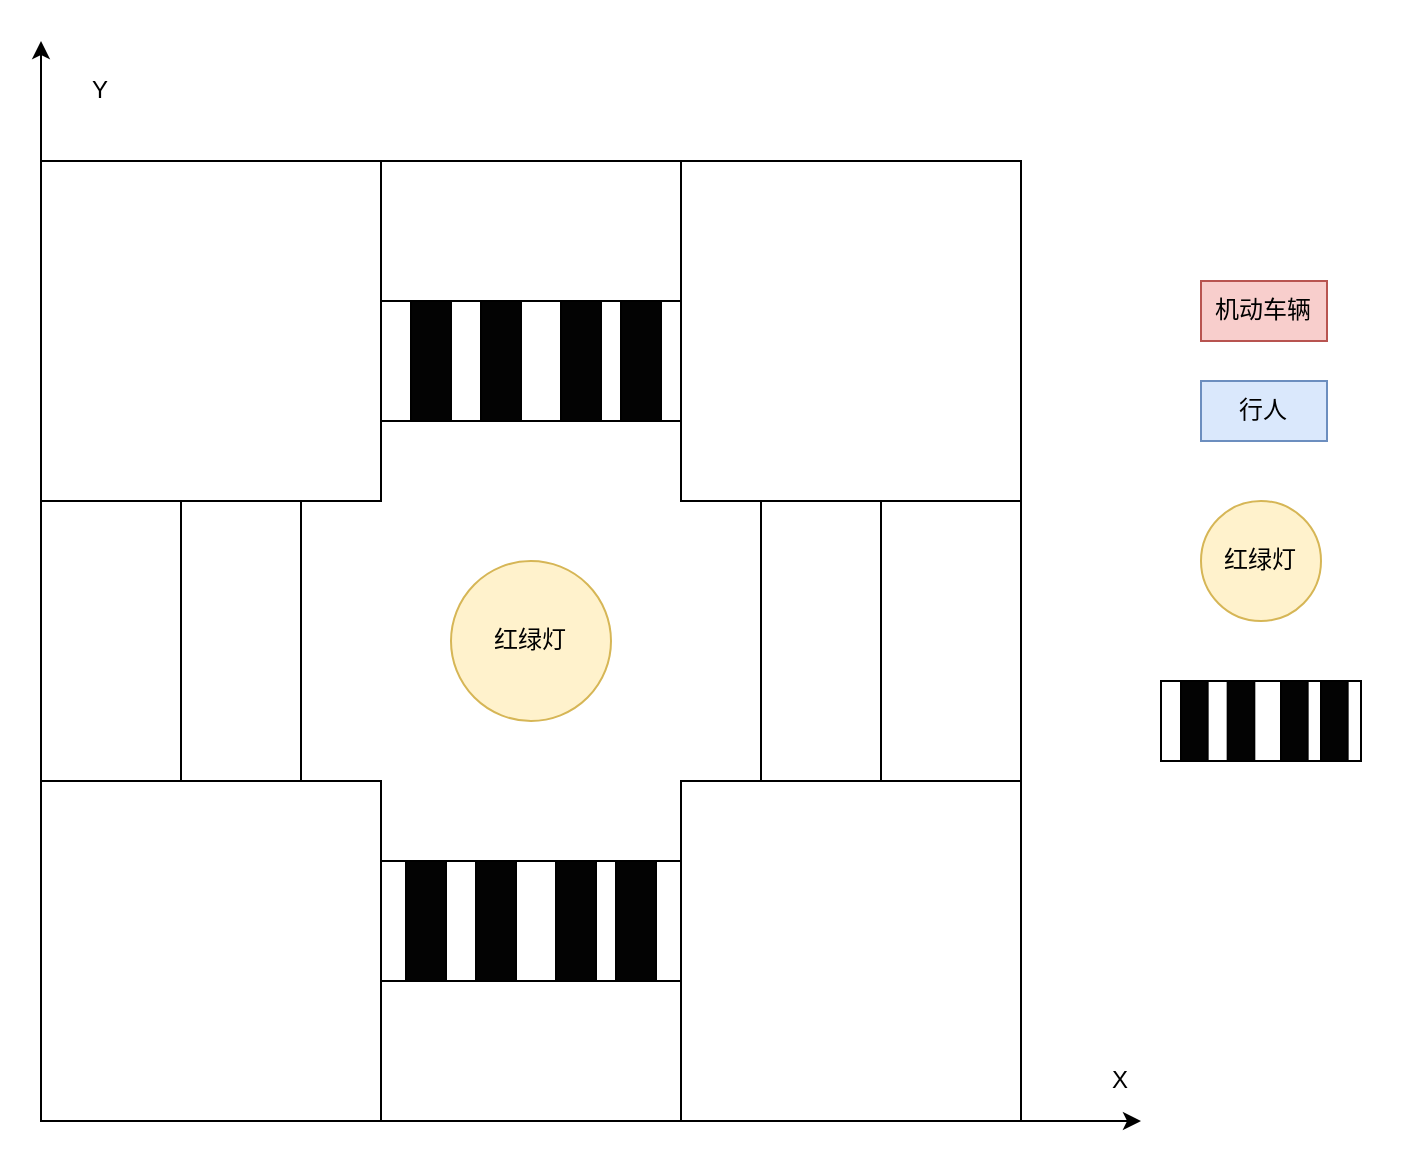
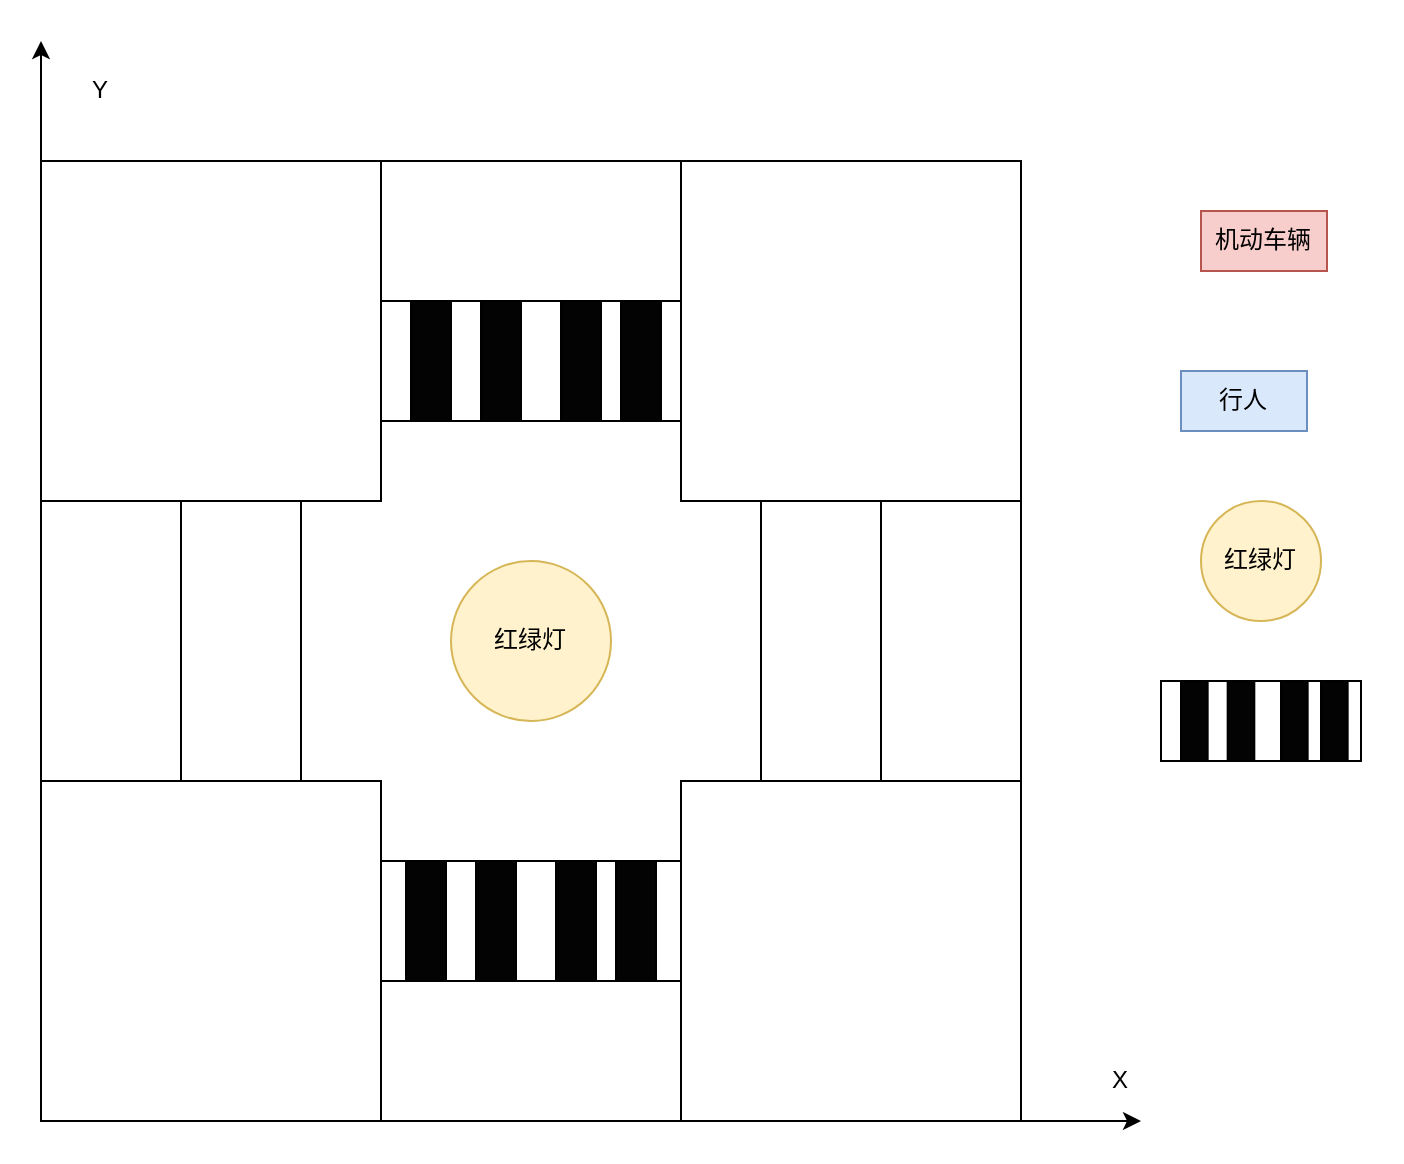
(1264, 311) -> (1264, 241)
(1264, 411) -> (1244, 401)
